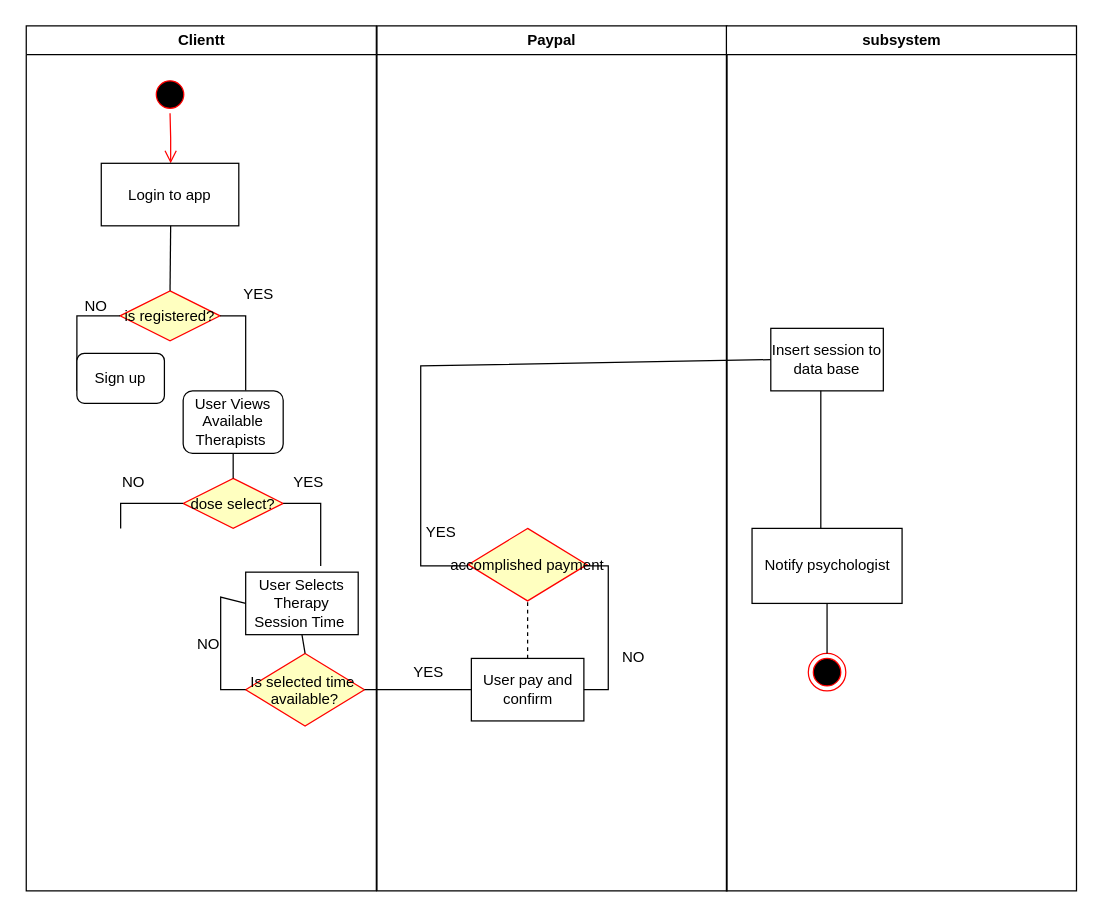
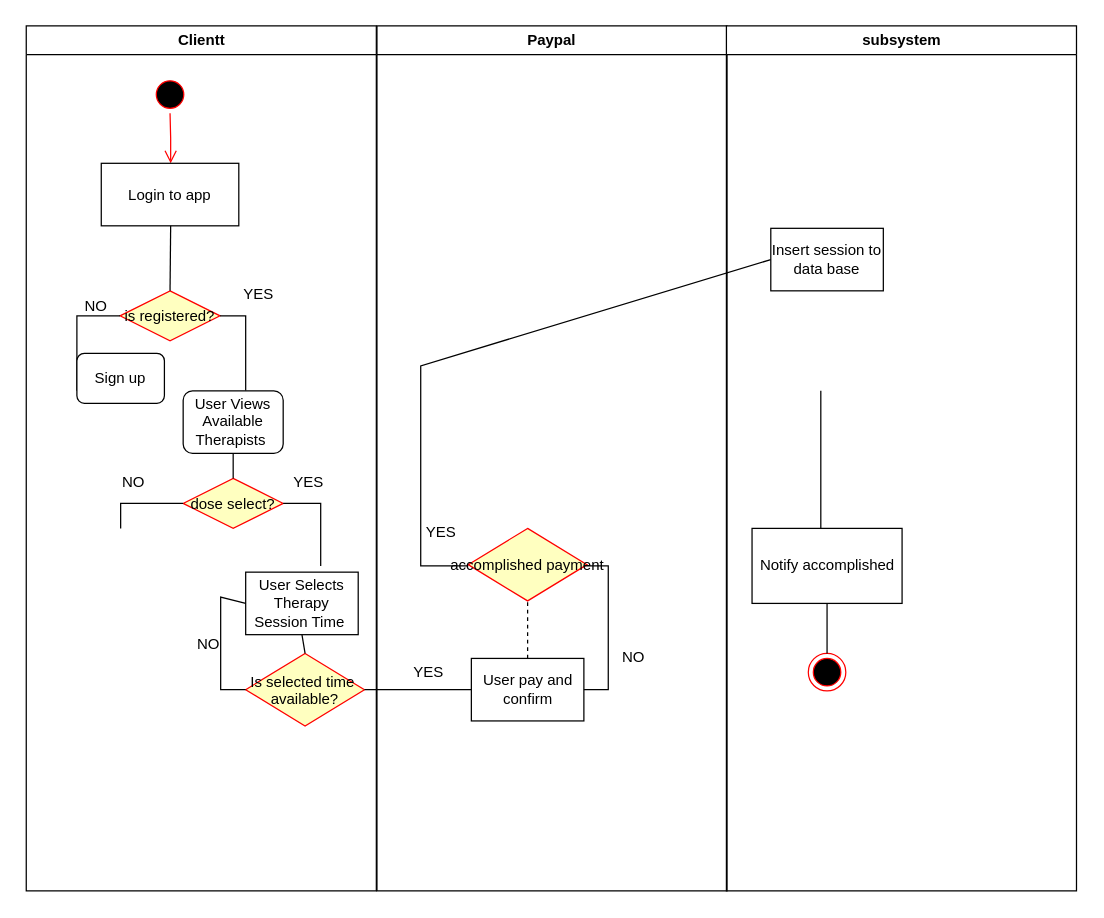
(827, 359) -> (827, 259)
(828, 566) -> (828, 566)
